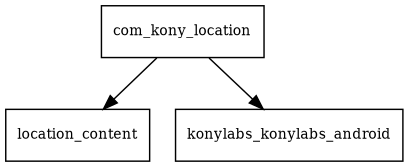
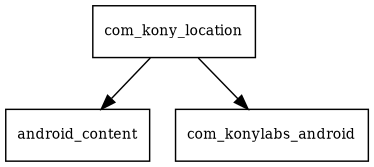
(78, 135) -> (78, 135)
(289, 135) -> (272, 135)
